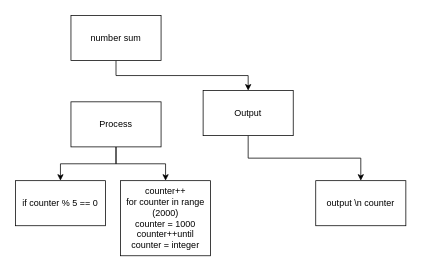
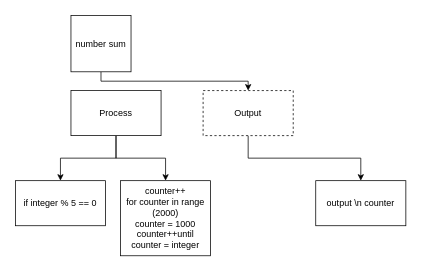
(116, 38) -> (101, 44)
(248, 113) -> (248, 113)
(116, 124) -> (116, 113)
(60, 203) -> (60, 203)
